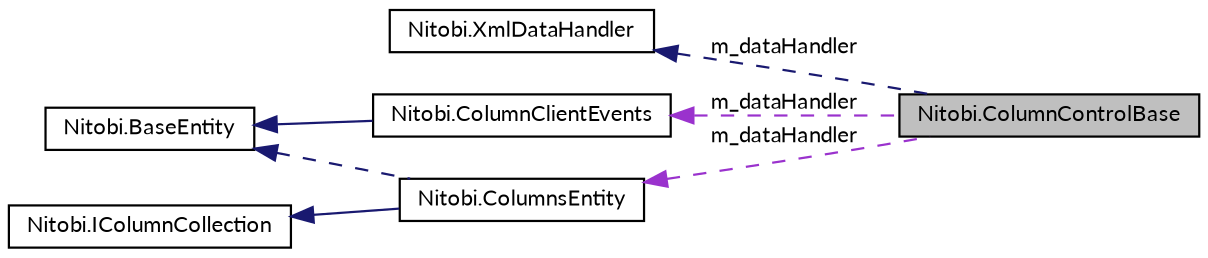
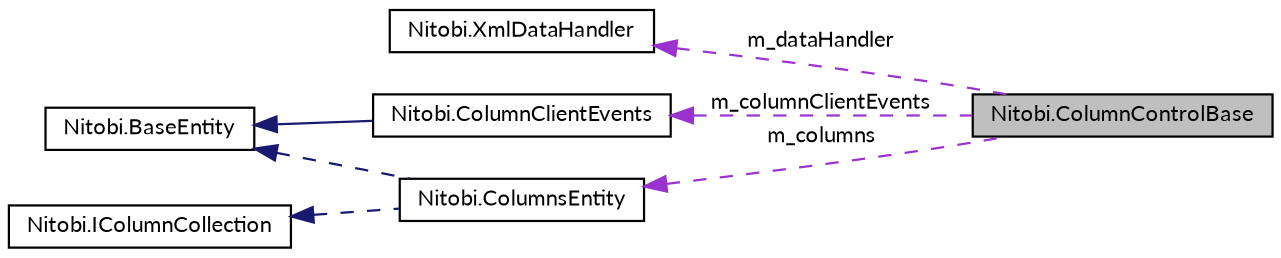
(804, 73) -> (842, 69)
(785, 103) -> (822, 103)
(785, 137) -> (822, 137)
(357, 212) -> (357, 212)
